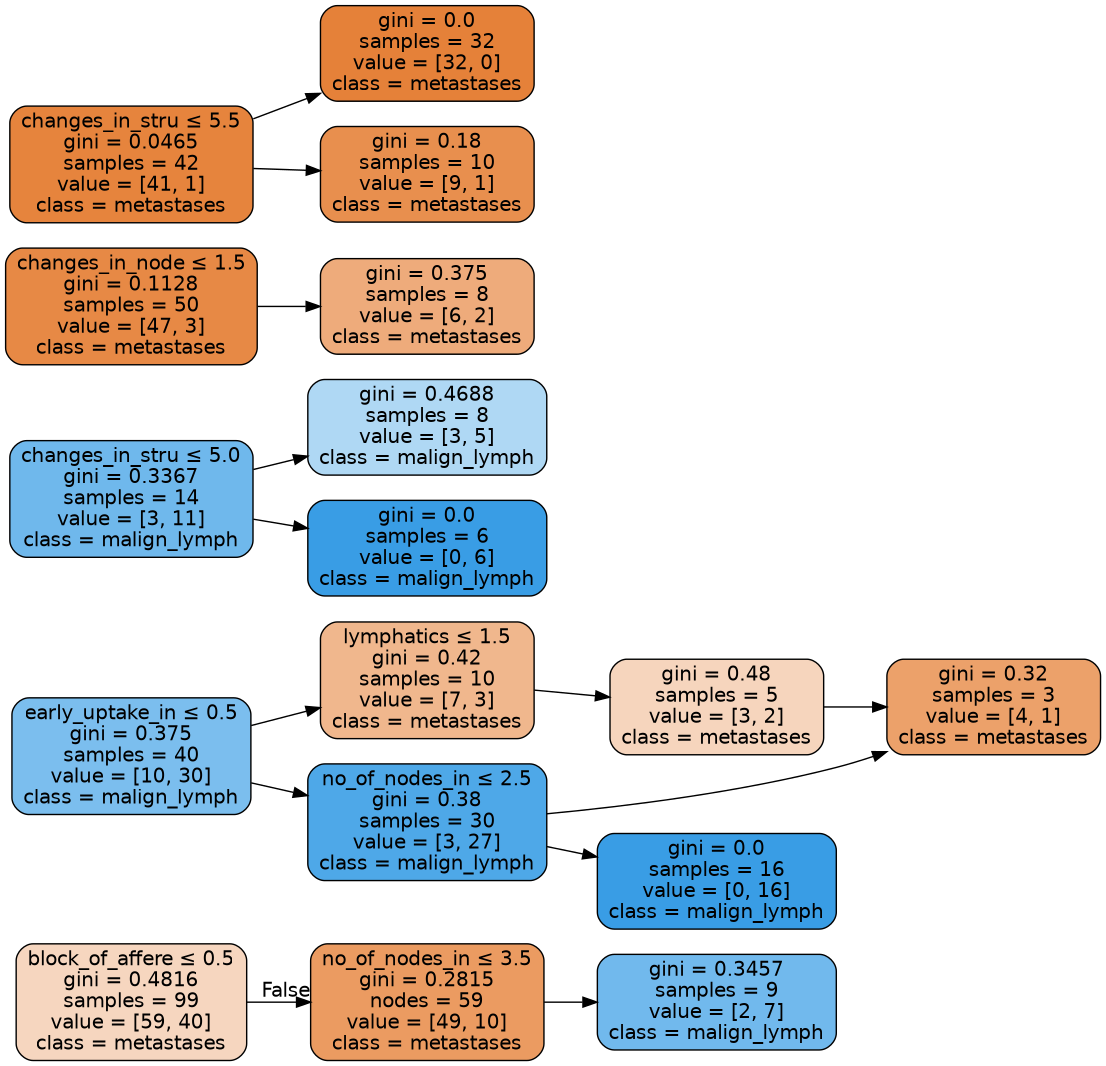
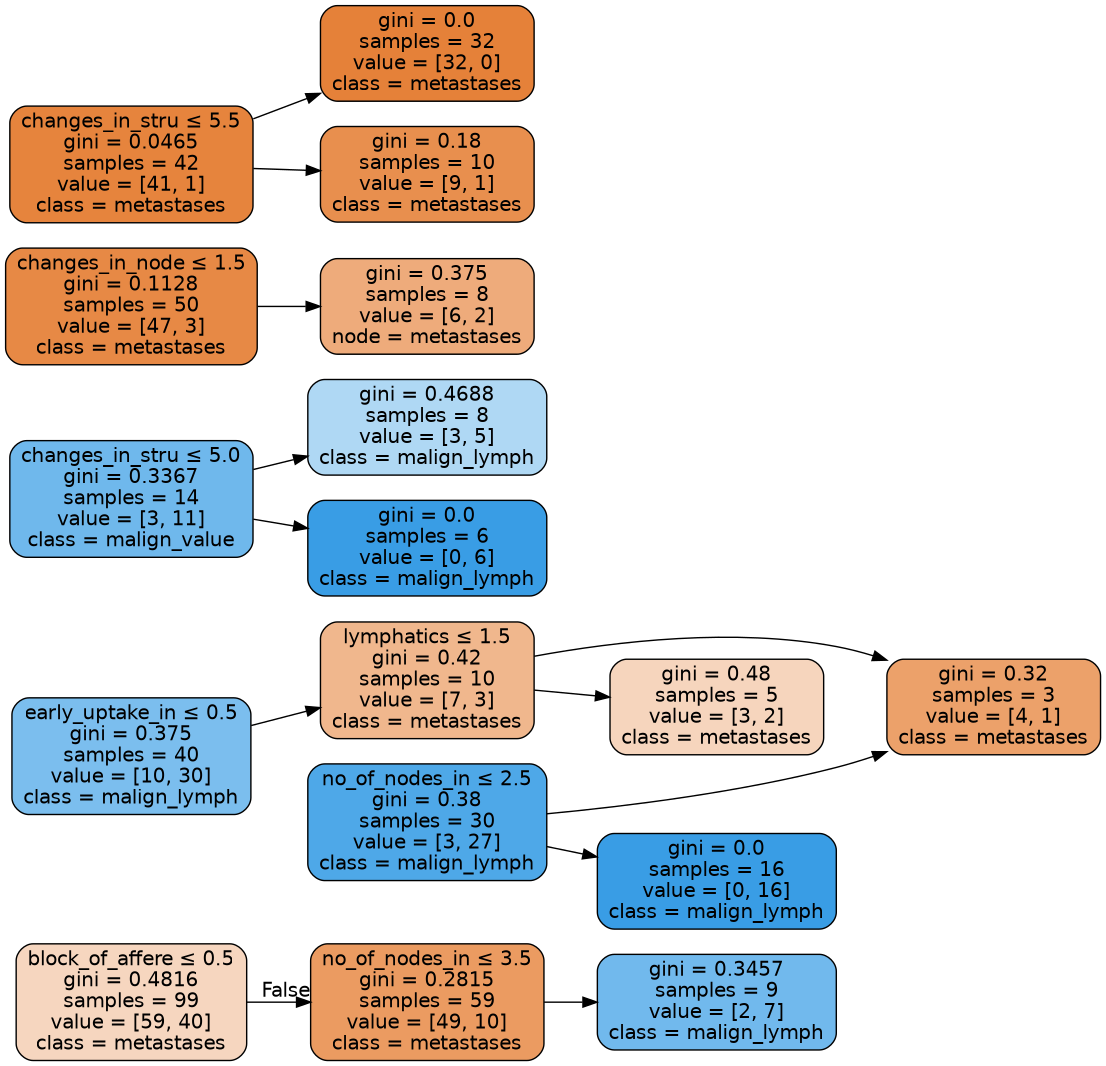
(427, 337) -> (427, 337)
(131, 540) -> (131, 540)
(848, 707) -> (704, 638)
(272, 788) -> none
(427, 1001) -> (427, 1001)
